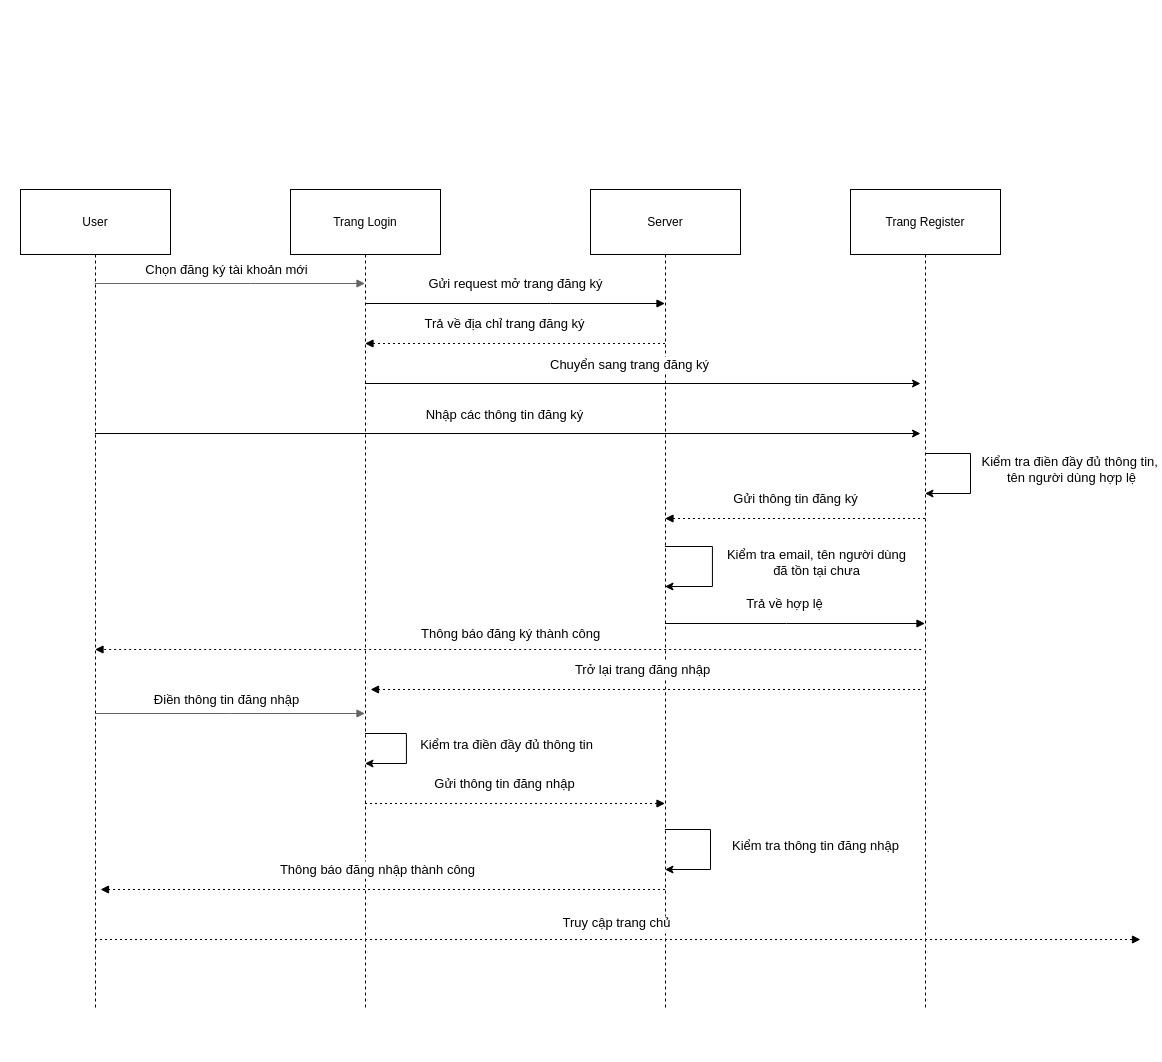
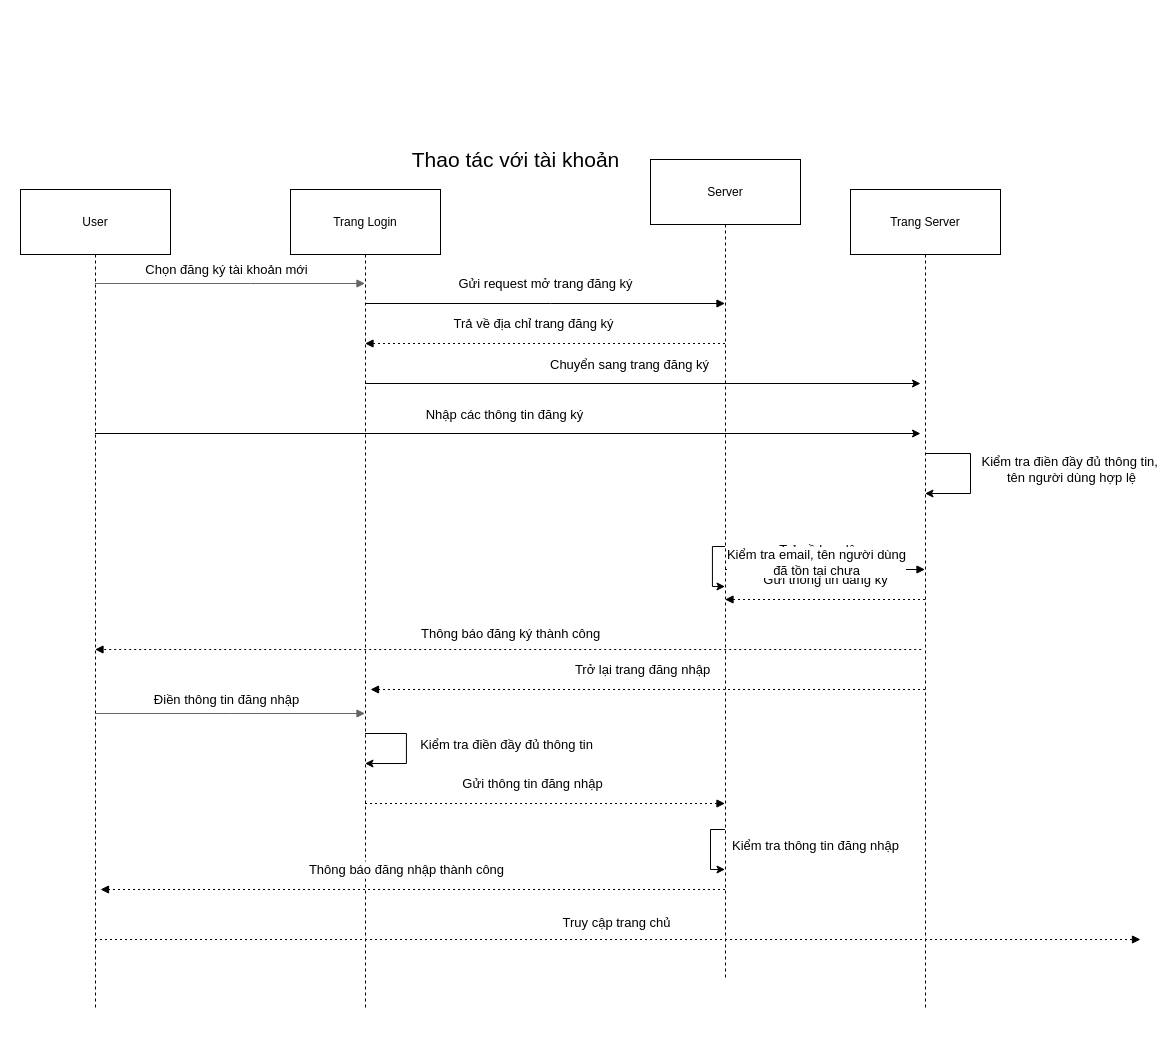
none -> (516, 160)
(926, 223) -> (926, 223)
(666, 600) -> (726, 570)
